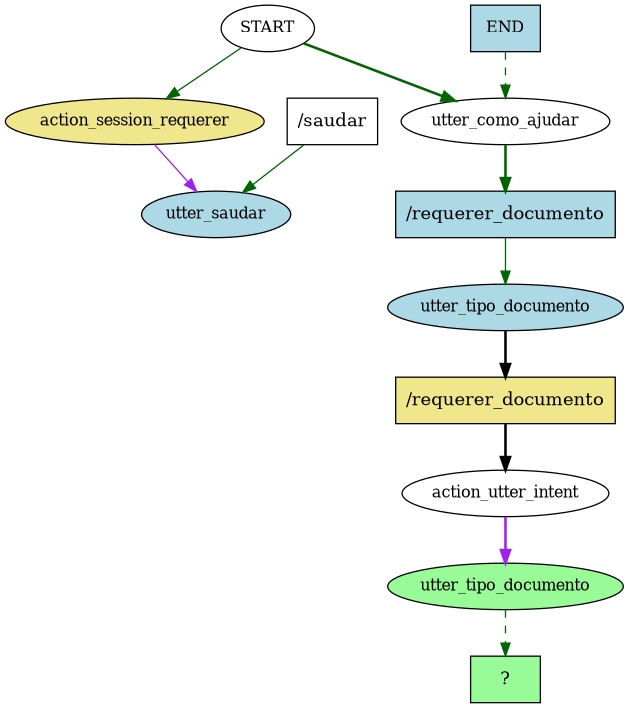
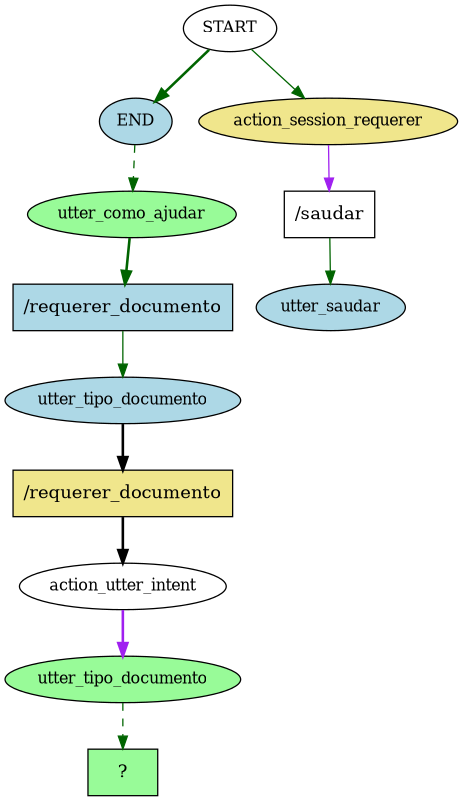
(505, 28) -> (136, 121)
(373, 70) -> (187, 71)
(505, 121) -> (132, 214)
(171, 163) -> (329, 162)
